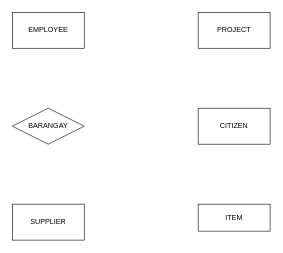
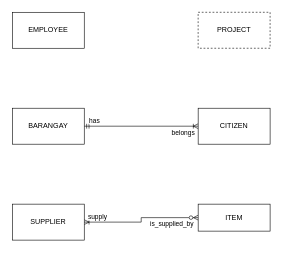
(234, 30) -> (234, 30)
(48, 126) -> (48, 126)
none -> (194, 126)
none -> (162, 218)
